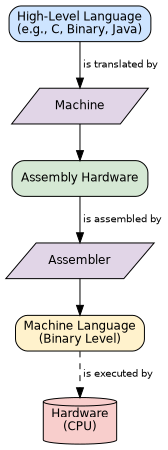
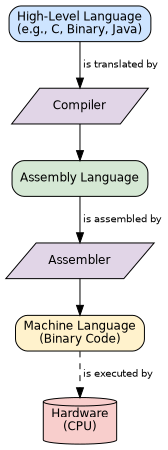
(80, 106) -> (80, 106)
(80, 178) -> (80, 178)
(80, 333) -> (80, 333)
